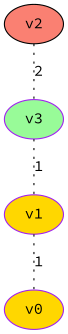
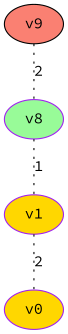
(34, 24) -> (34, 24)
(34, 119) -> (34, 119)
(39, 262) -> (39, 262)
